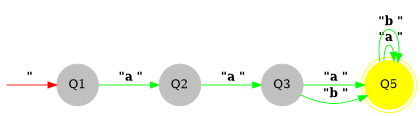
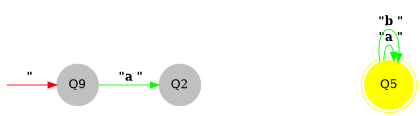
(78, 85) -> (78, 85)
(282, 85) -> none
